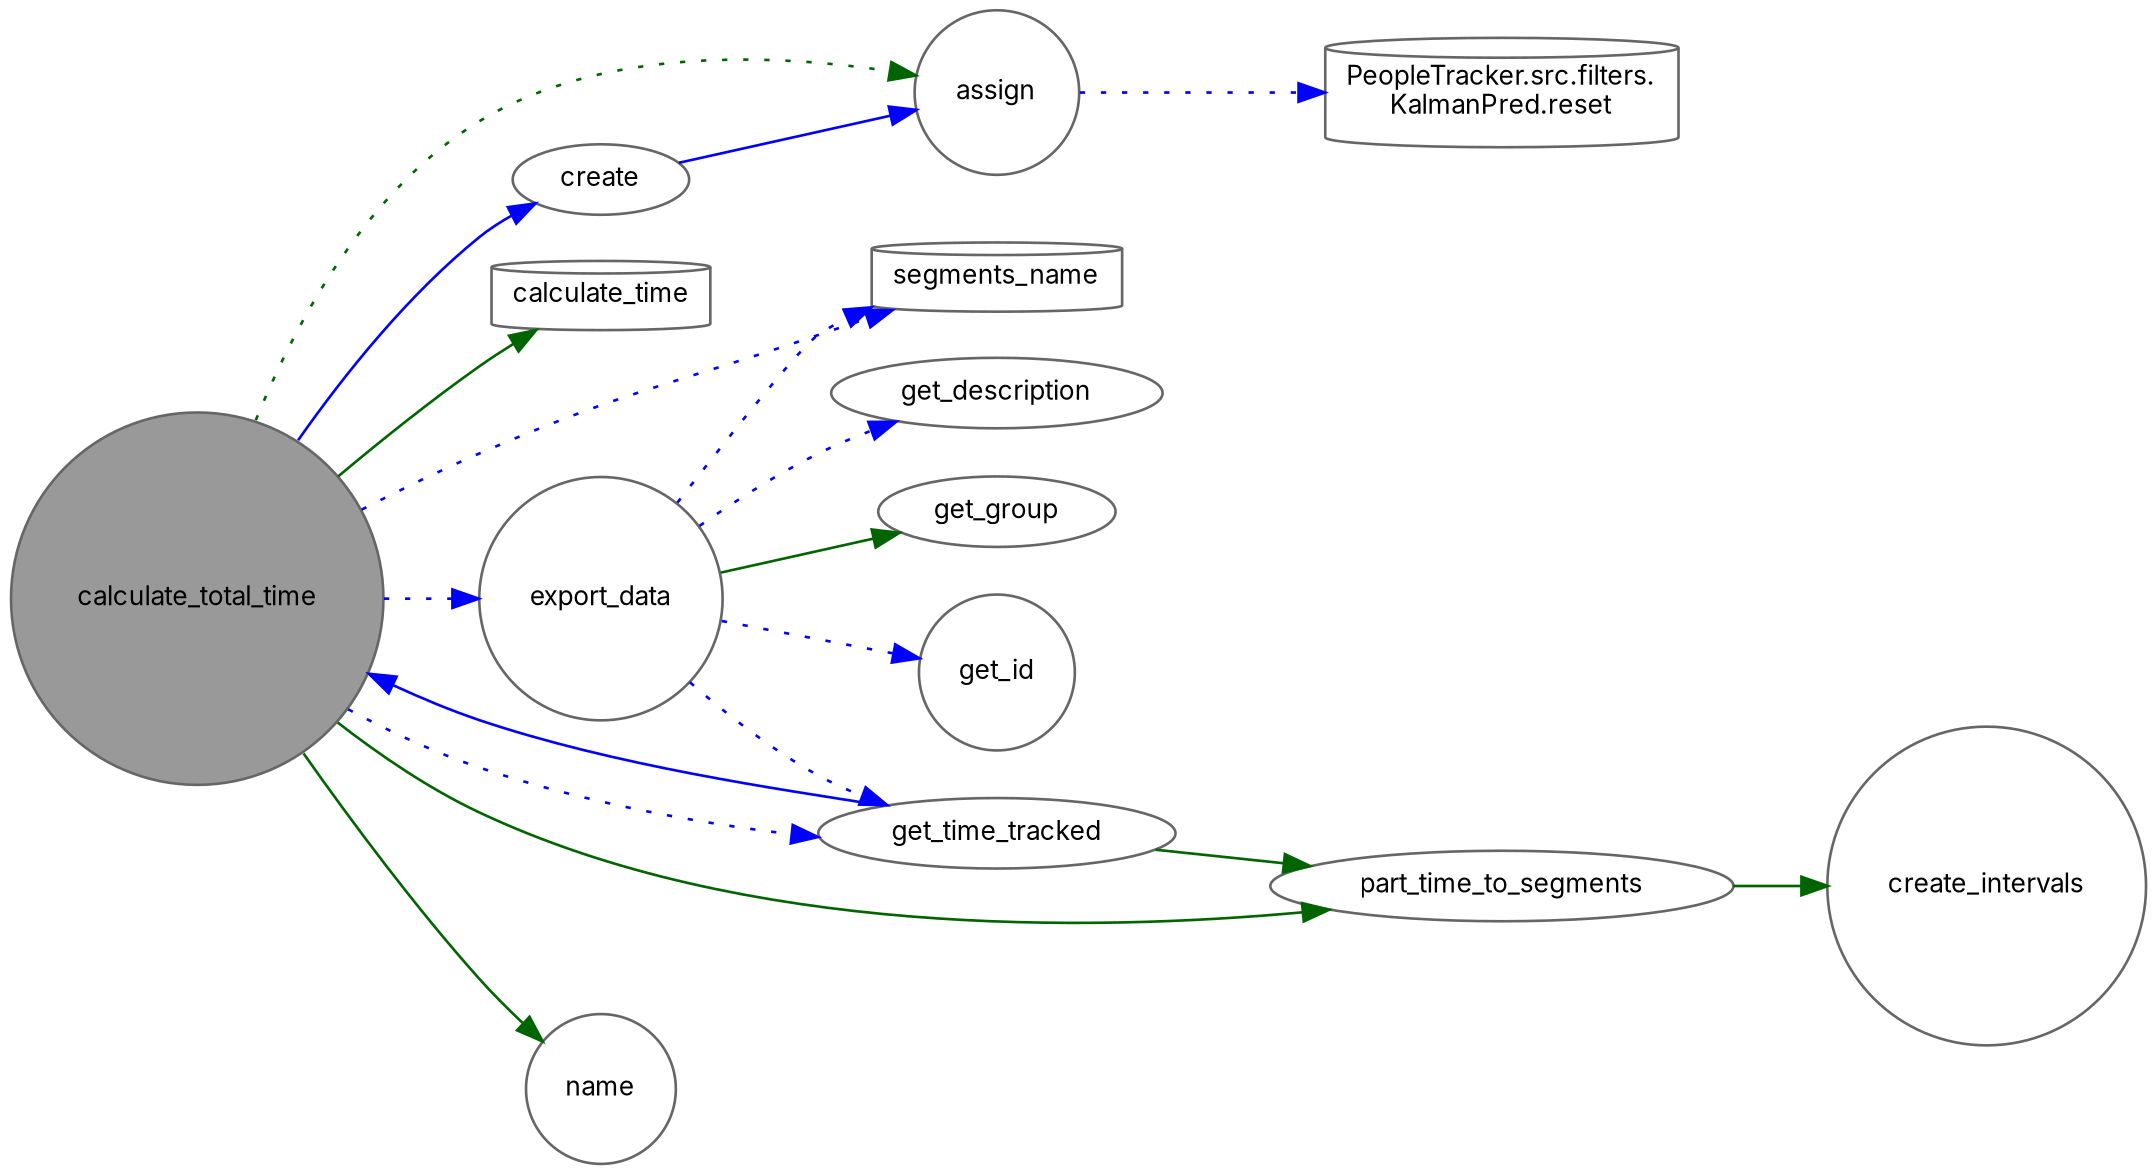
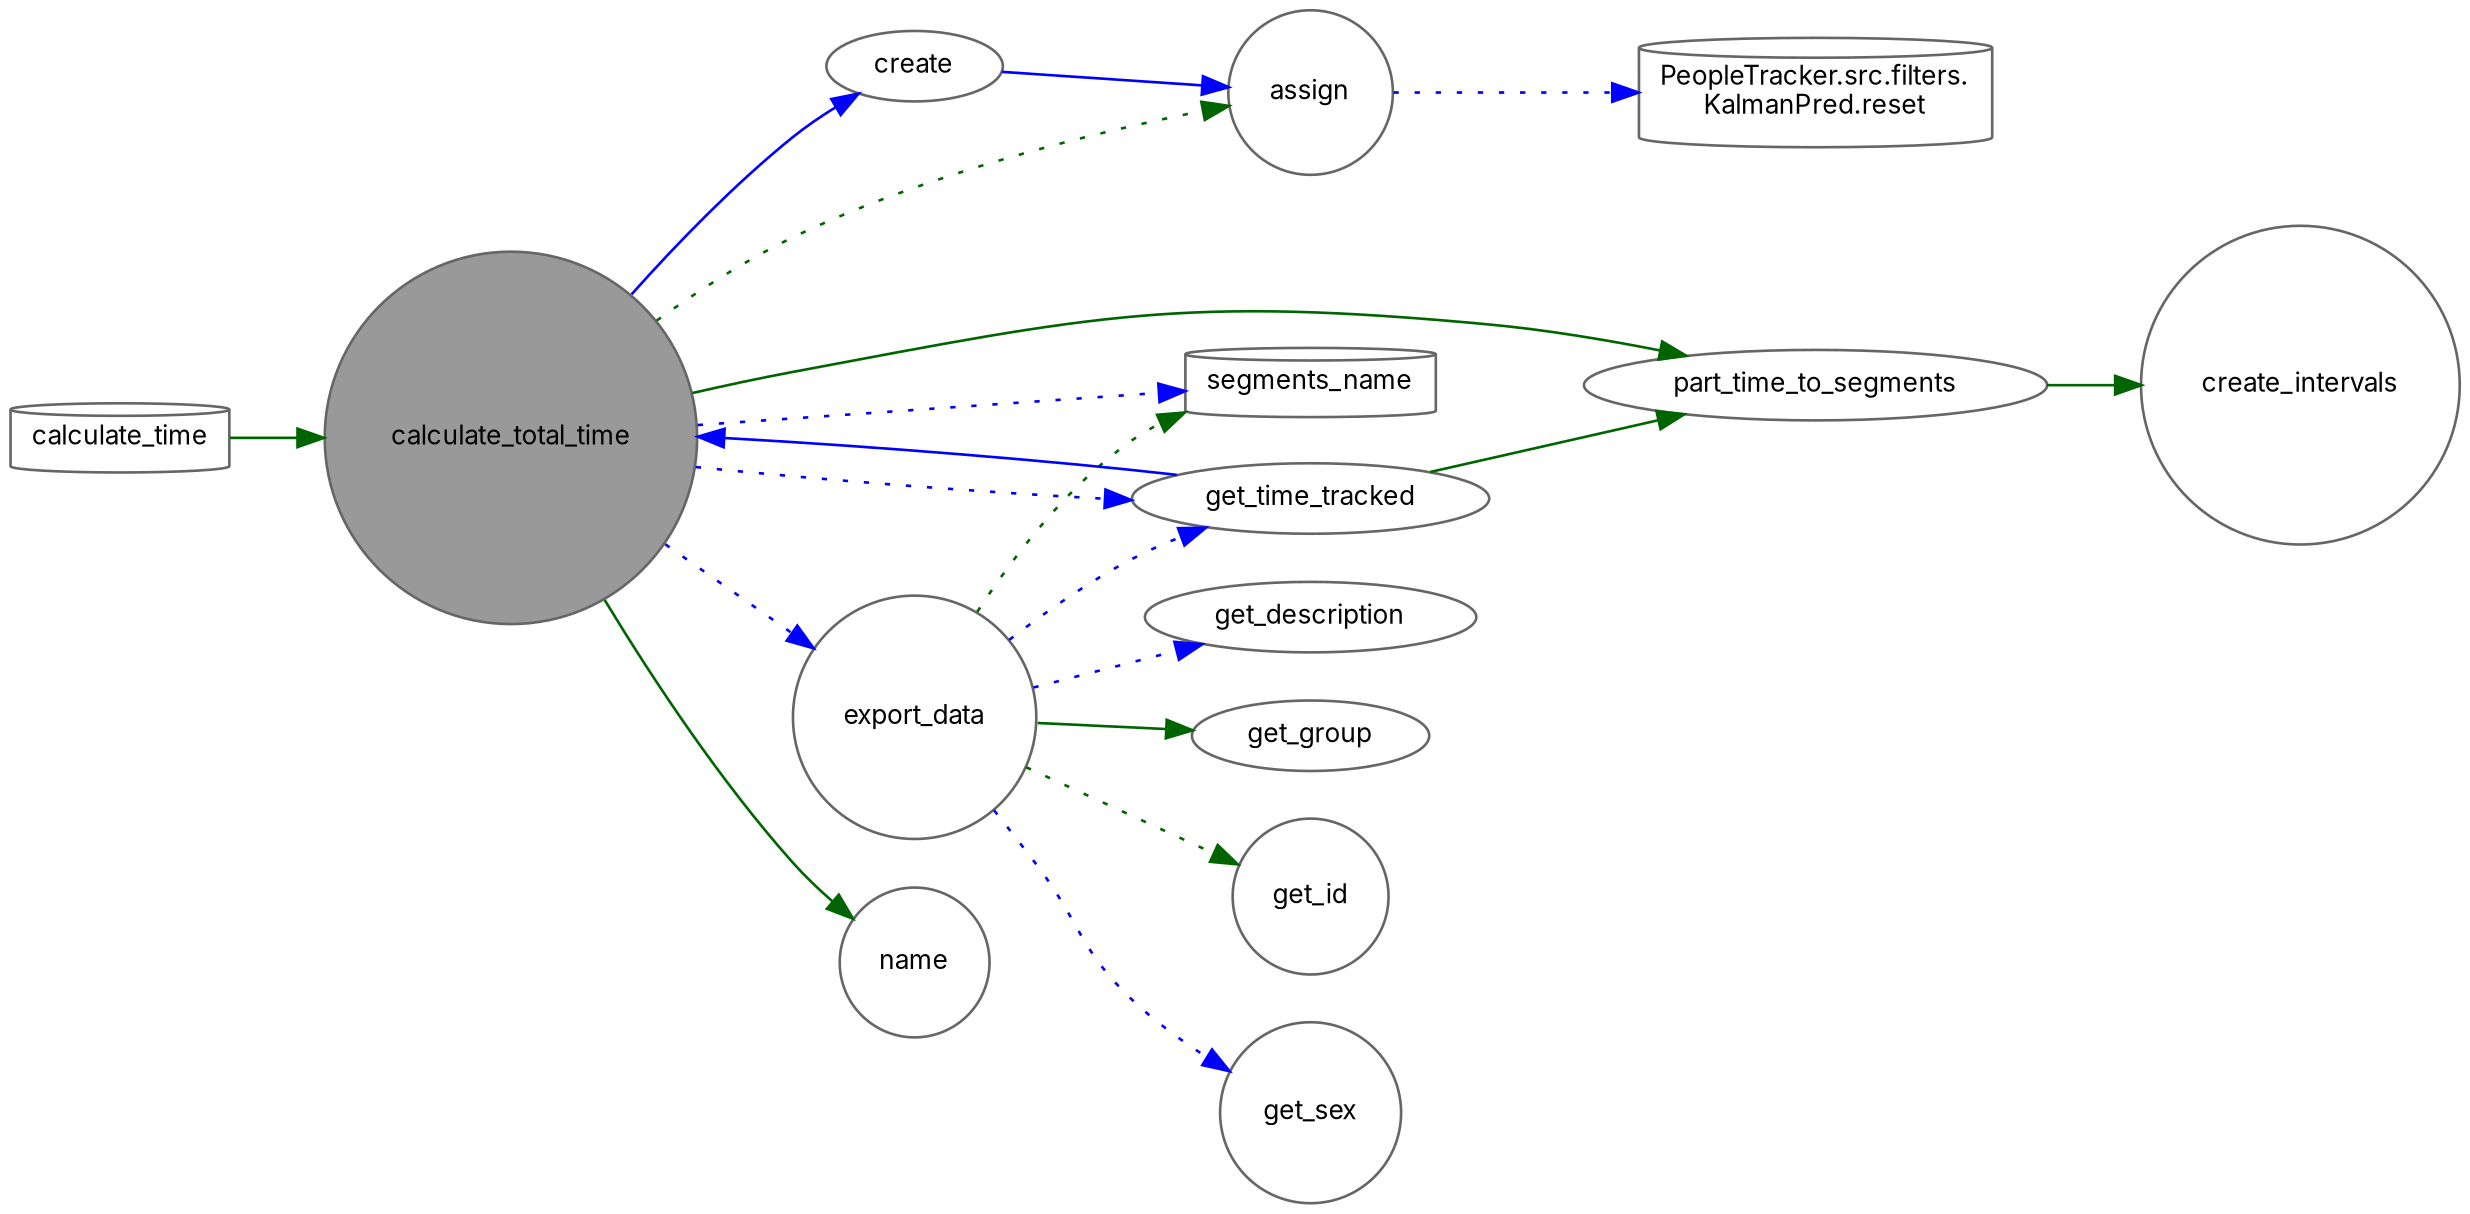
(756, 404) -> (1049, 516)
(424, 407) -> (264, 438)
(808, 637) -> (1120, 810)
none -> (1311, 1113)
